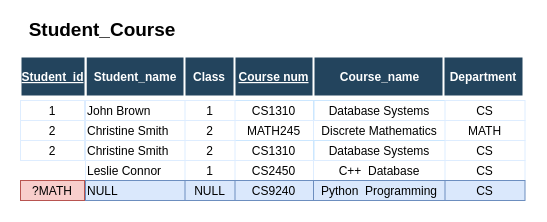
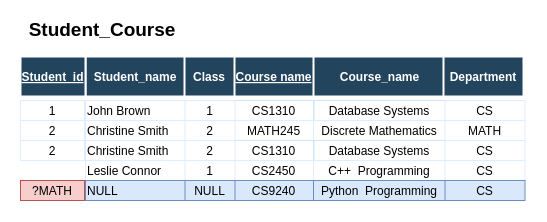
(274, 77) -> (274, 77)
(379, 171) -> (379, 171)
